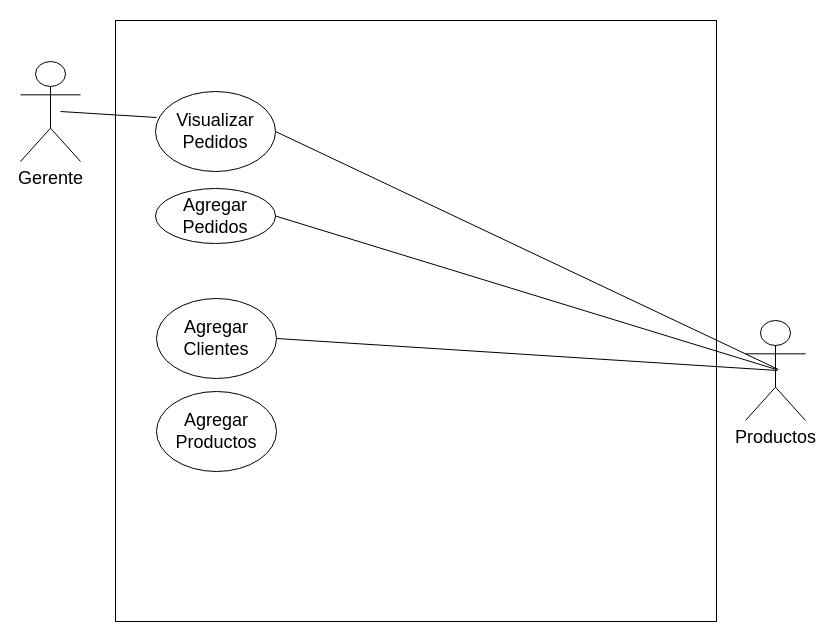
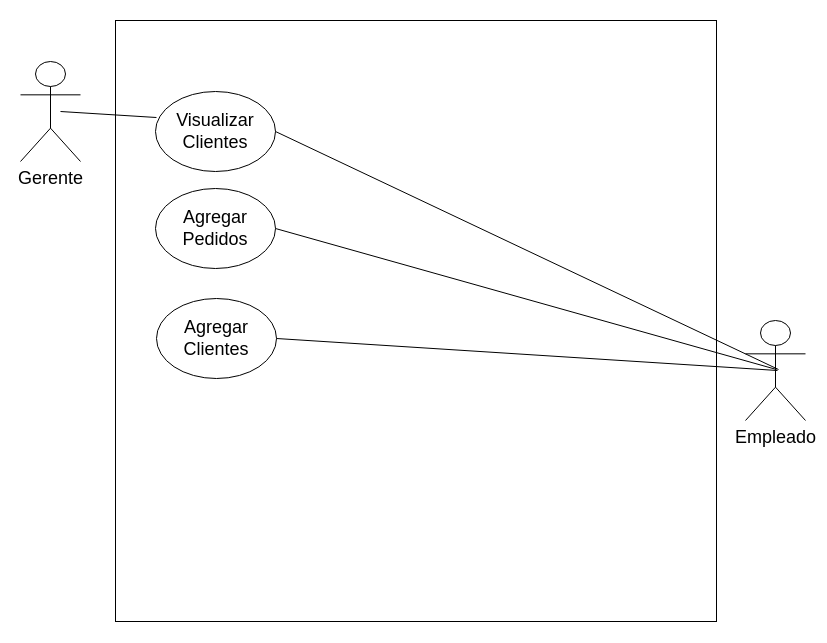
(216, 132) -> (216, 132)
(216, 216) -> (216, 229)
(217, 432) -> none
(776, 438) -> (776, 438)
